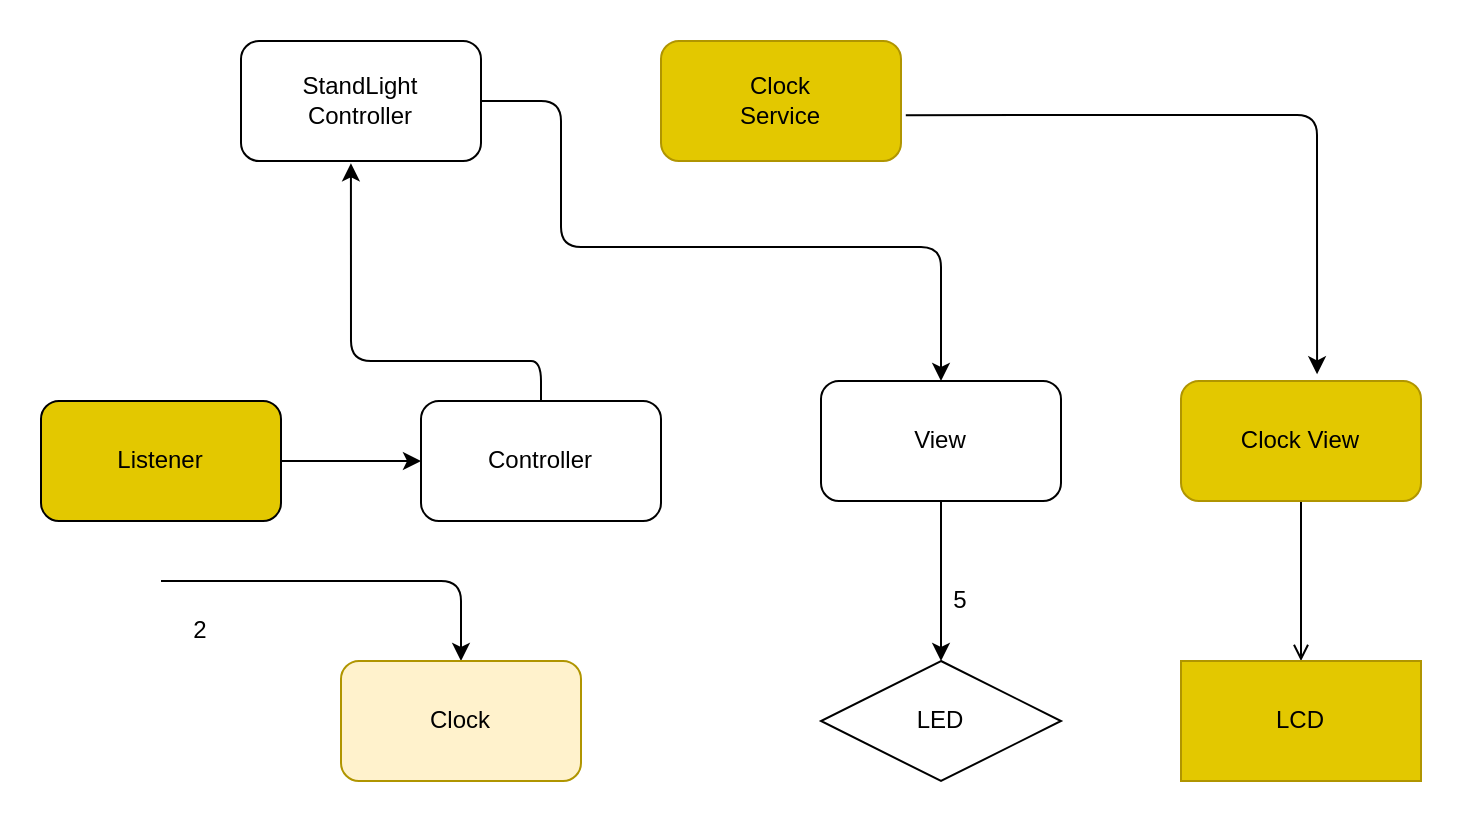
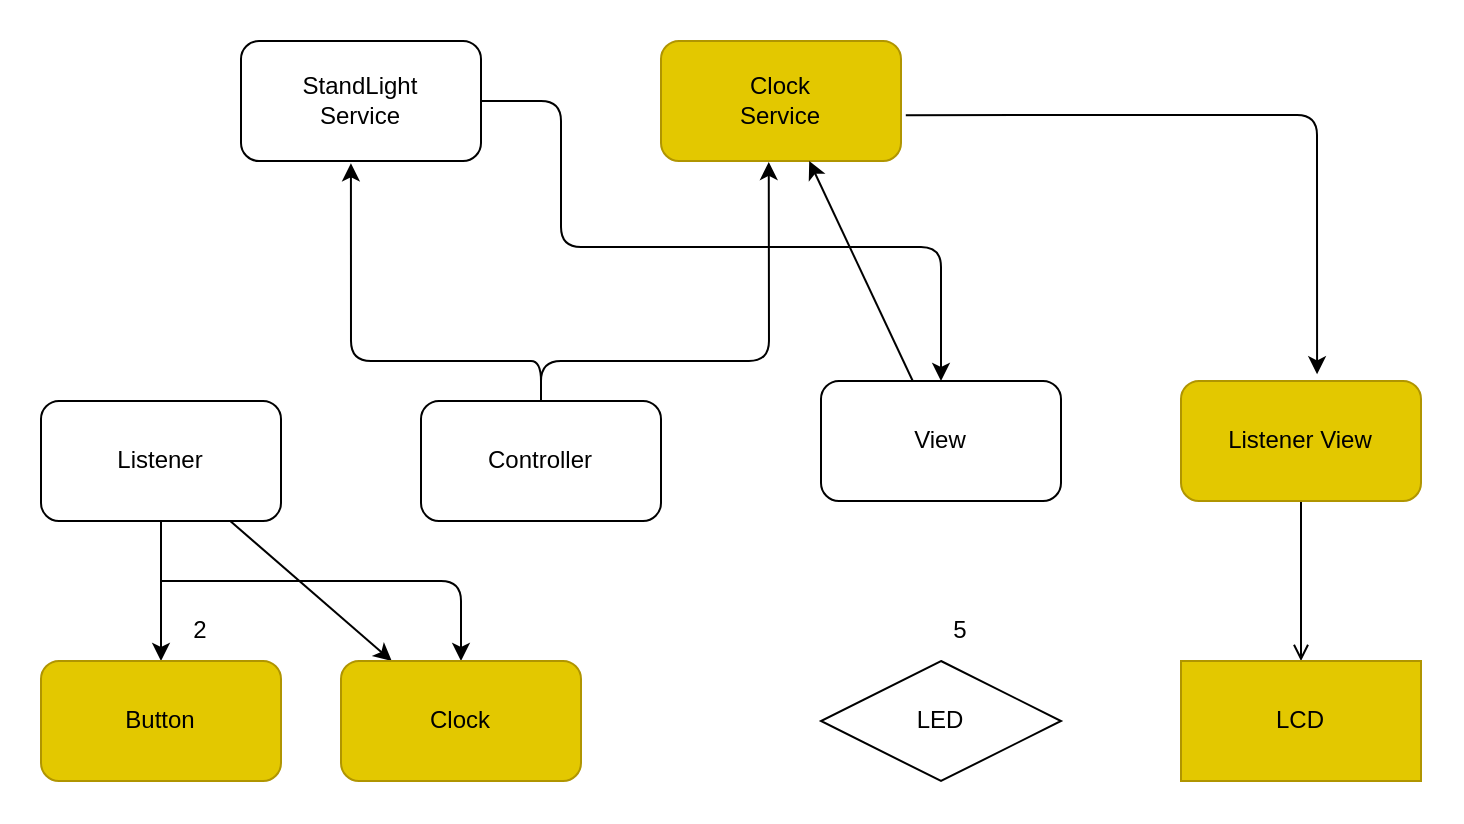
(361, 101) -> (361, 101)
none -> (742, 361)
(1301, 441) -> (1301, 441)
(161, 461) -> (161, 461)
(344, 461) -> (343, 619)
(941, 574) -> (882, 317)
none -> (161, 585)
(961, 601) -> (961, 631)
none -> (161, 721)
(461, 721) -> (461, 721)
